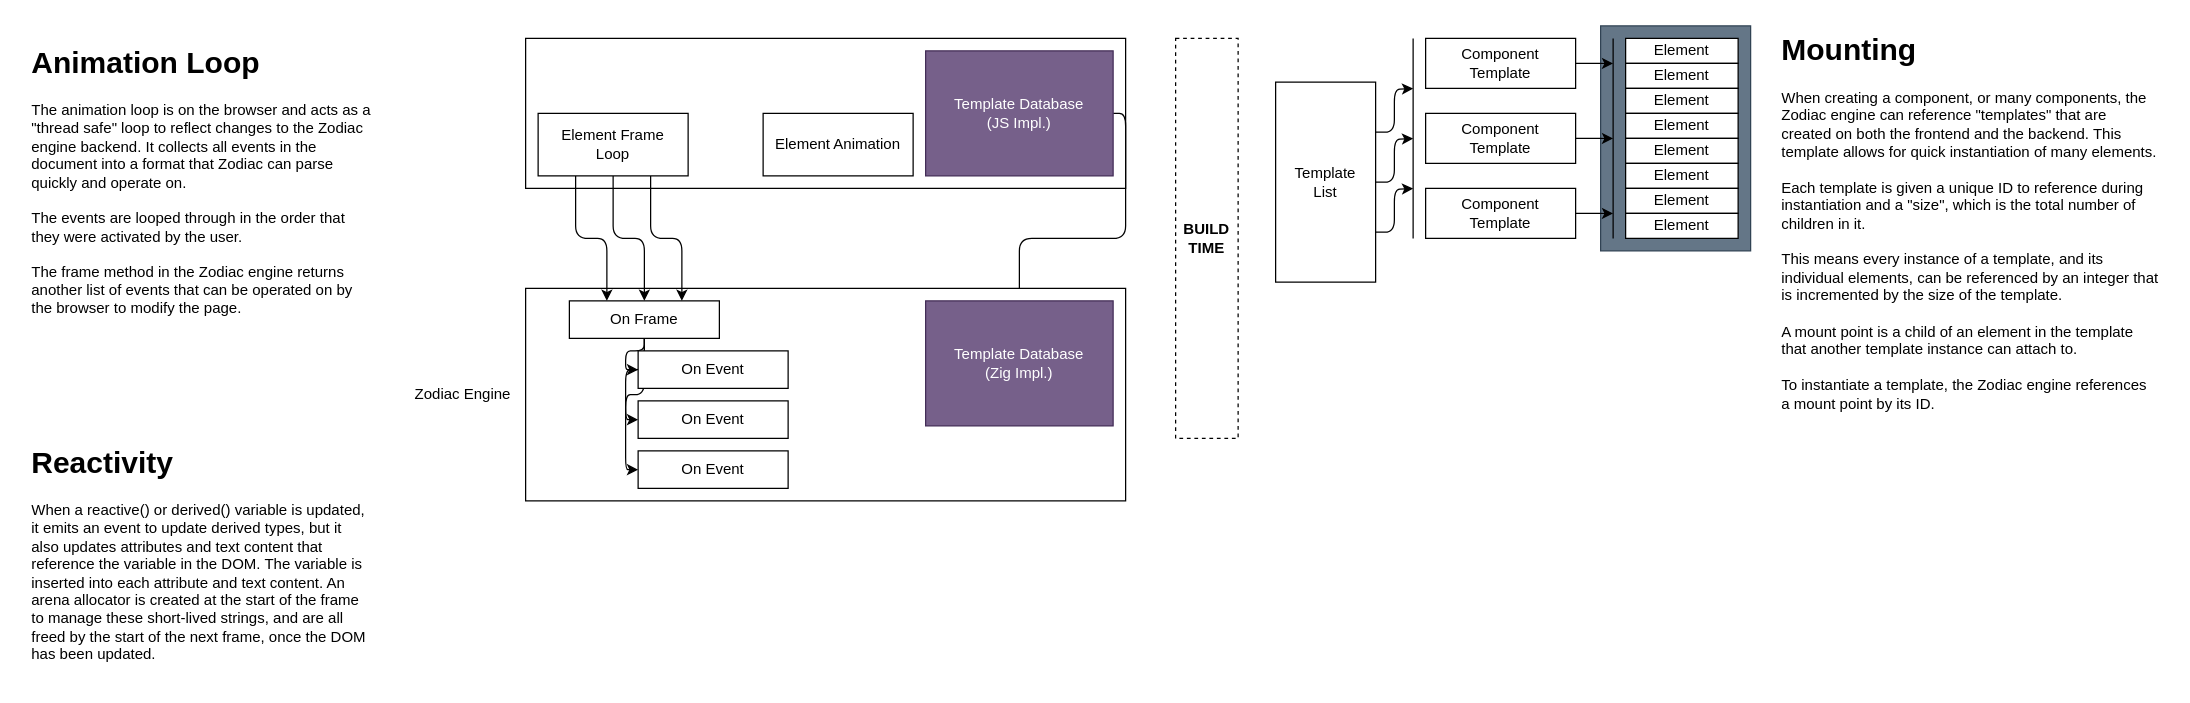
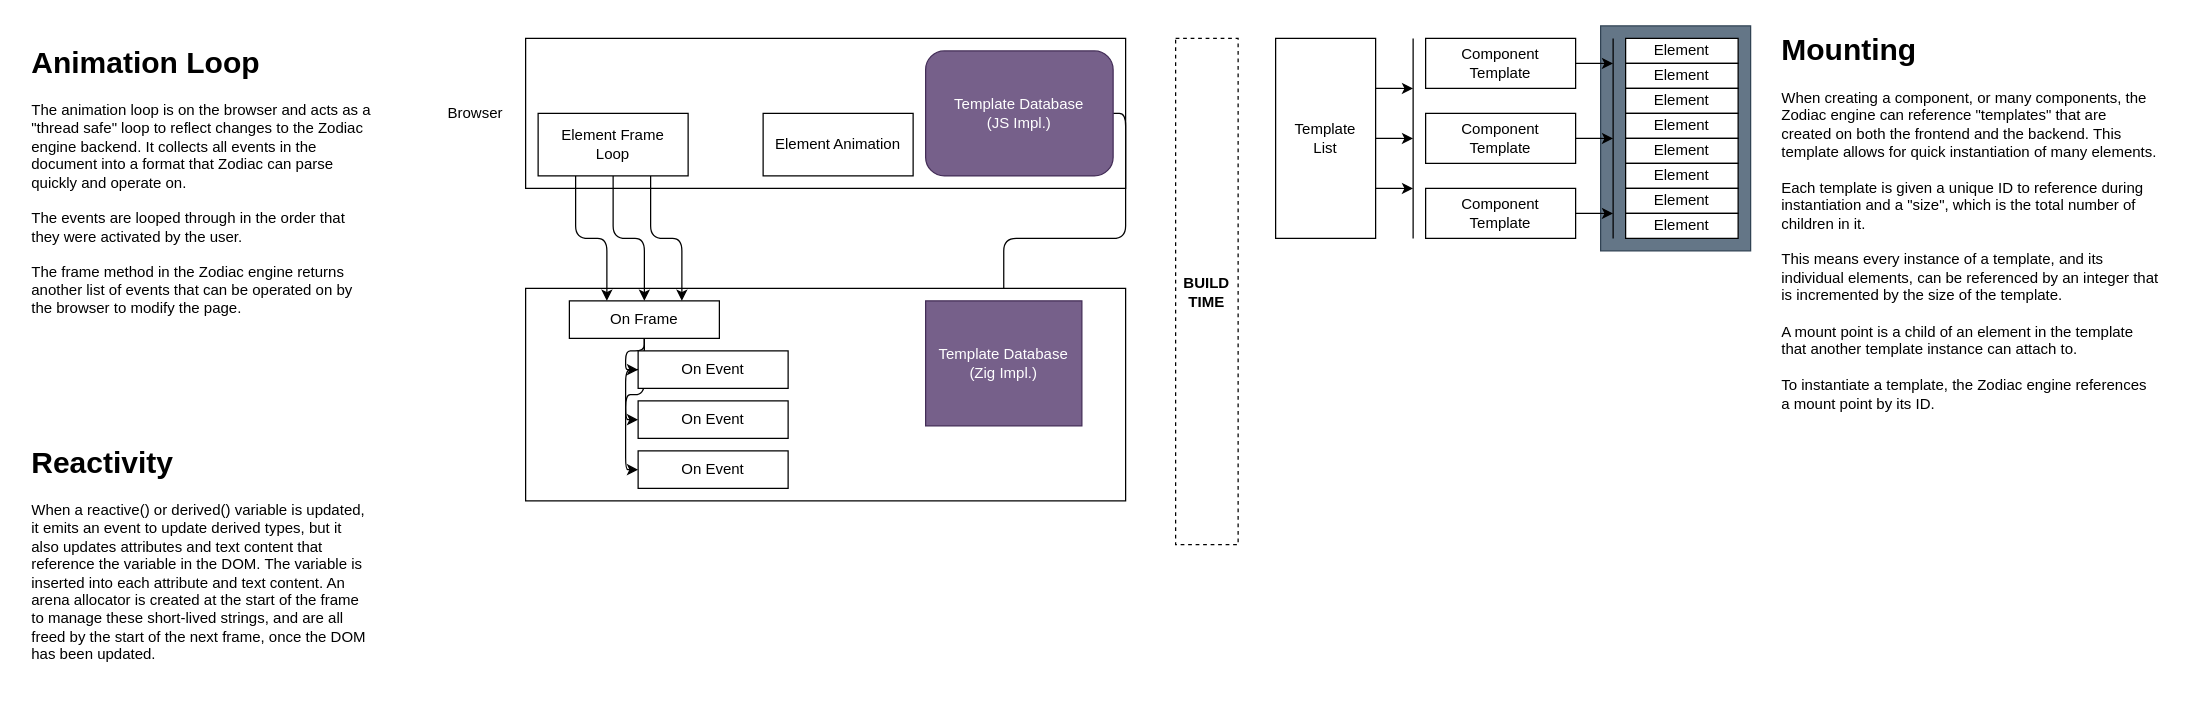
none -> (476, 113)
(1019, 113) -> (1019, 113)
(1326, 182) -> (1326, 138)
(1207, 238) -> (1207, 291)
(1019, 363) -> (1004, 363)
(463, 394) -> none
